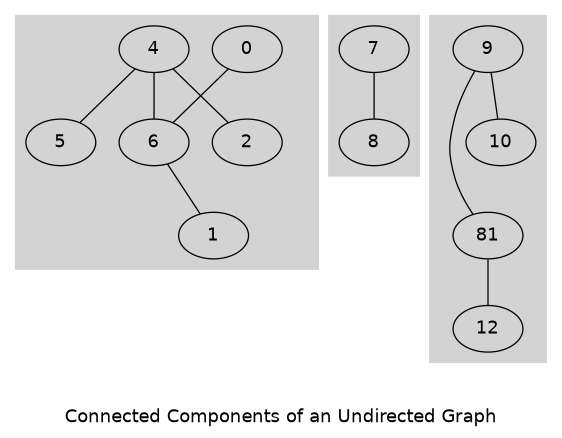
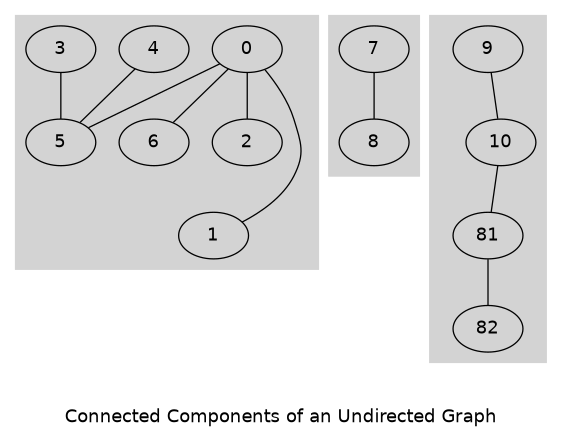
none -> (61, 49)
(195, 90) -> (247, 96)
none -> (154, 96)
(154, 96) -> none
(450, 143) -> (495, 189)
(184, 189) -> (301, 154)
(488, 329) -> (488, 329)
